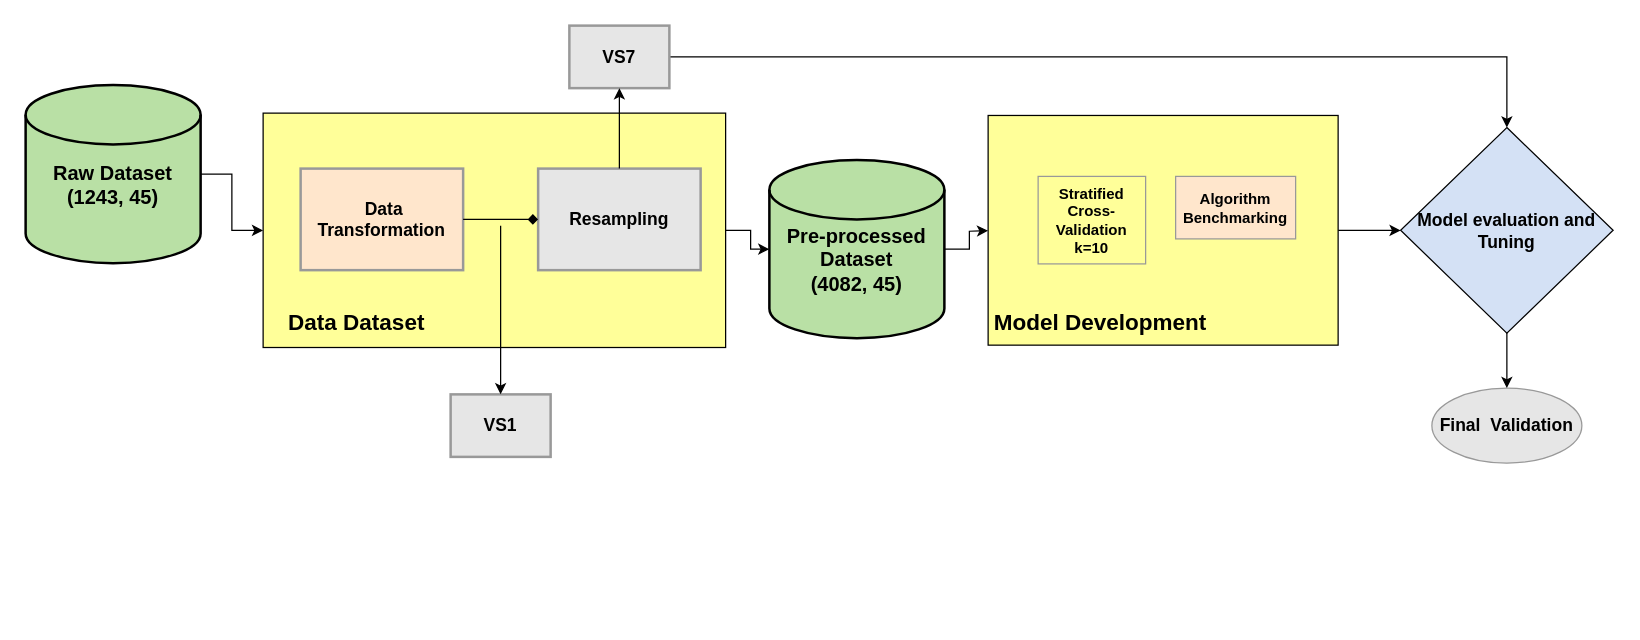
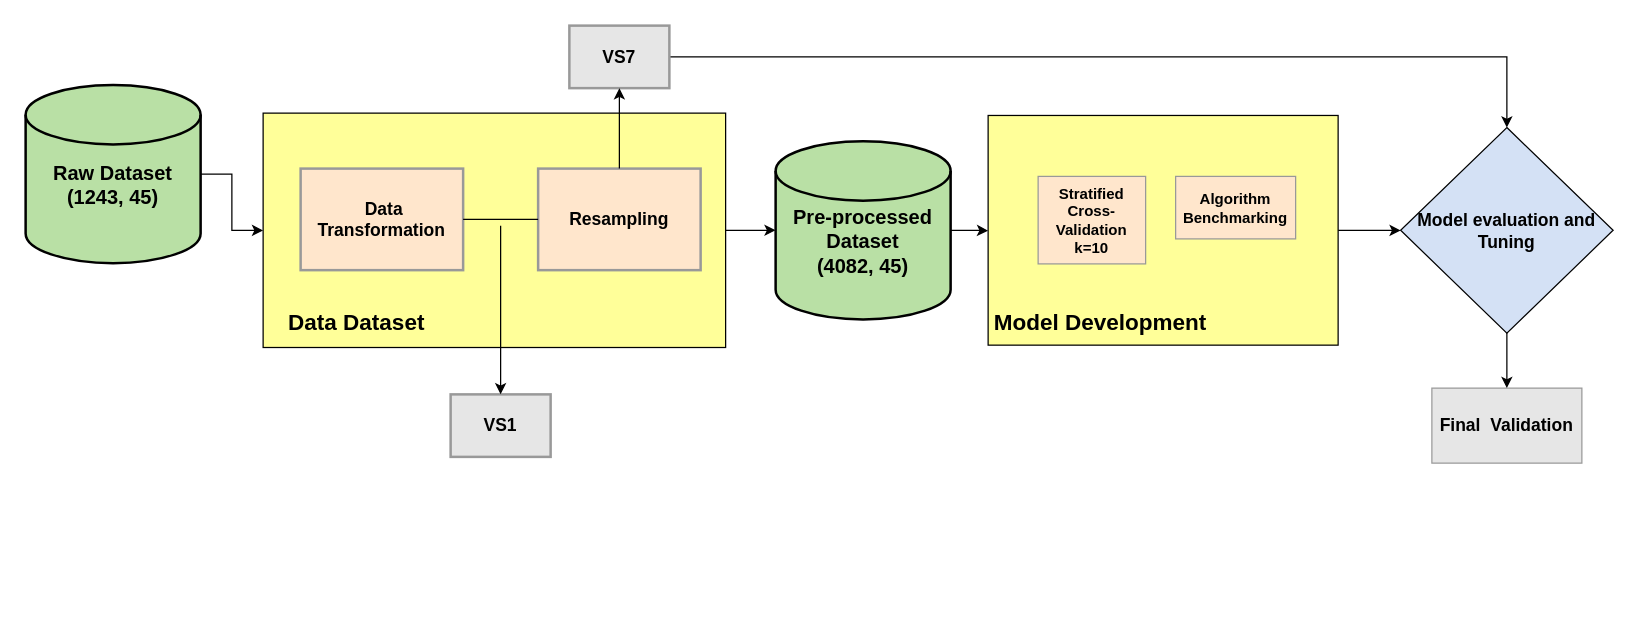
(527, 219) -> (532, 219)
(619, 219) -> (619, 219)
(1092, 220) -> (1092, 220)
(857, 249) -> (863, 230)
(1507, 426) -> (1507, 426)
